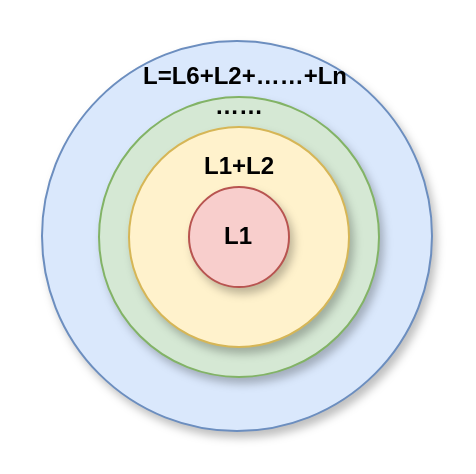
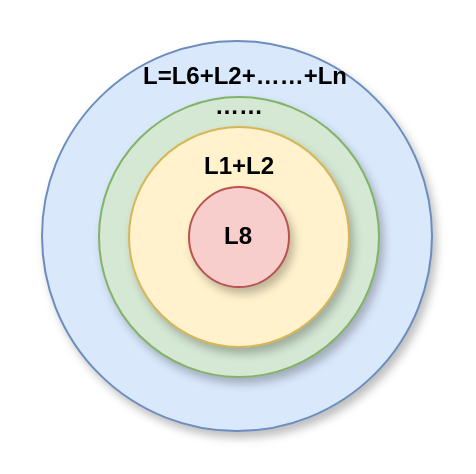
(239, 237) -> (239, 237)
